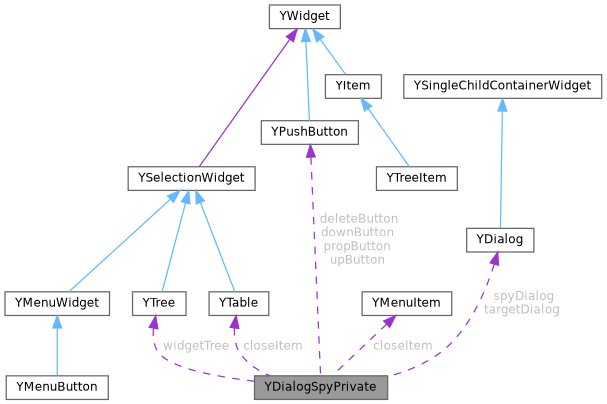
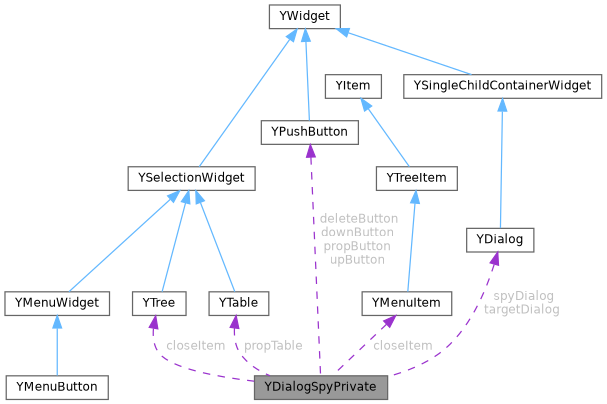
(333, 57) -> (410, 54)
(244, 103) -> (244, 103)
none -> (411, 248)
(195, 347) -> (195, 347)
(272, 347) -> (272, 347)
